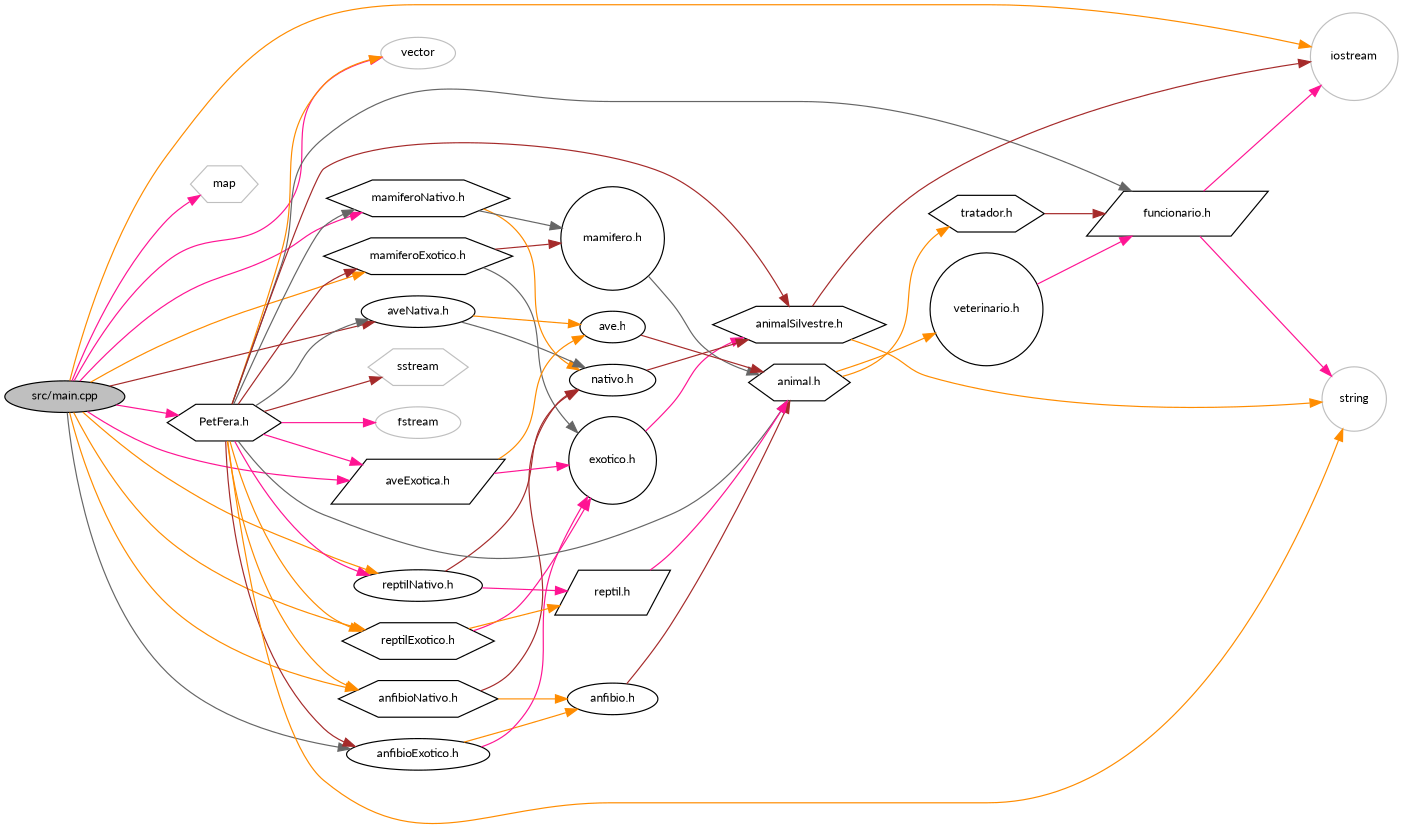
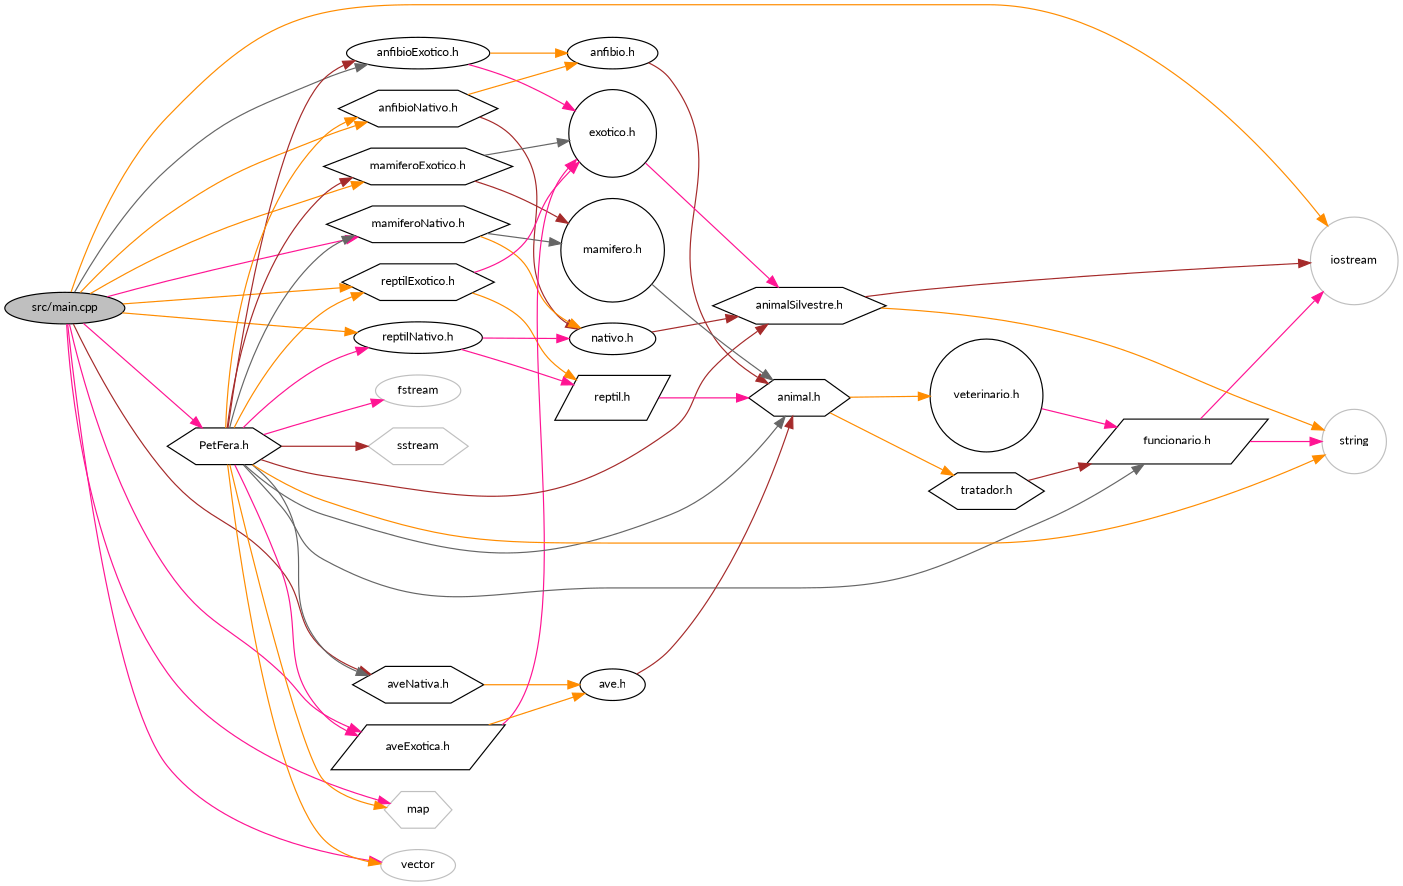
(418, 312) -> (418, 685)
(519, 340) -> none
(522, 500) -> (520, 338)
none -> (278, 652)
